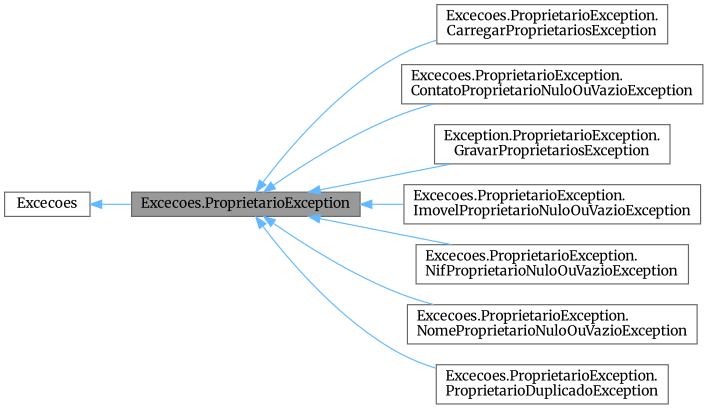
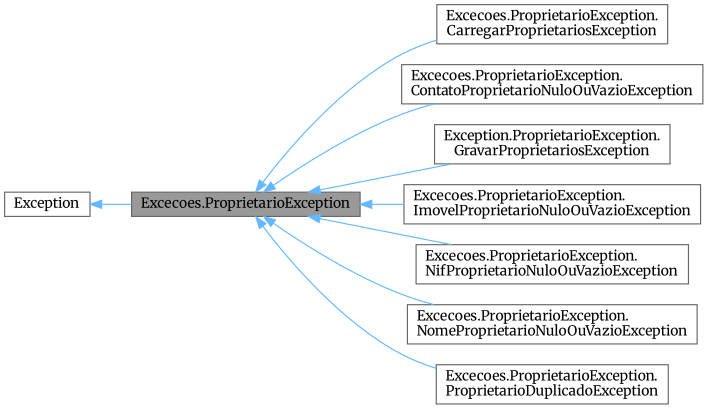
(47, 204) -> (47, 204)
